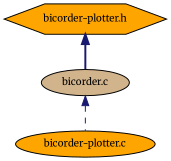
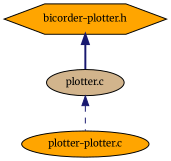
(85, 83) -> (85, 83)
(85, 144) -> (85, 144)
